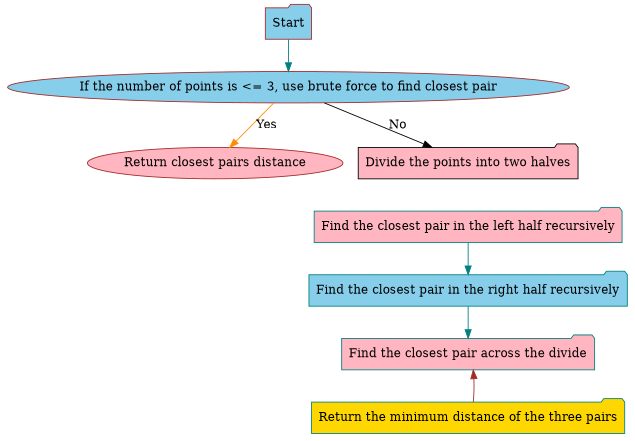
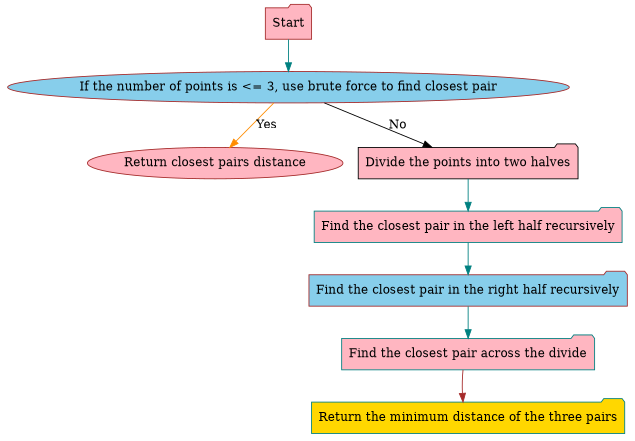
(288, 24) -> (288, 24)
none -> (468, 191)
(468, 290) -> (468, 290)
(474, 390) -> (462, 382)
